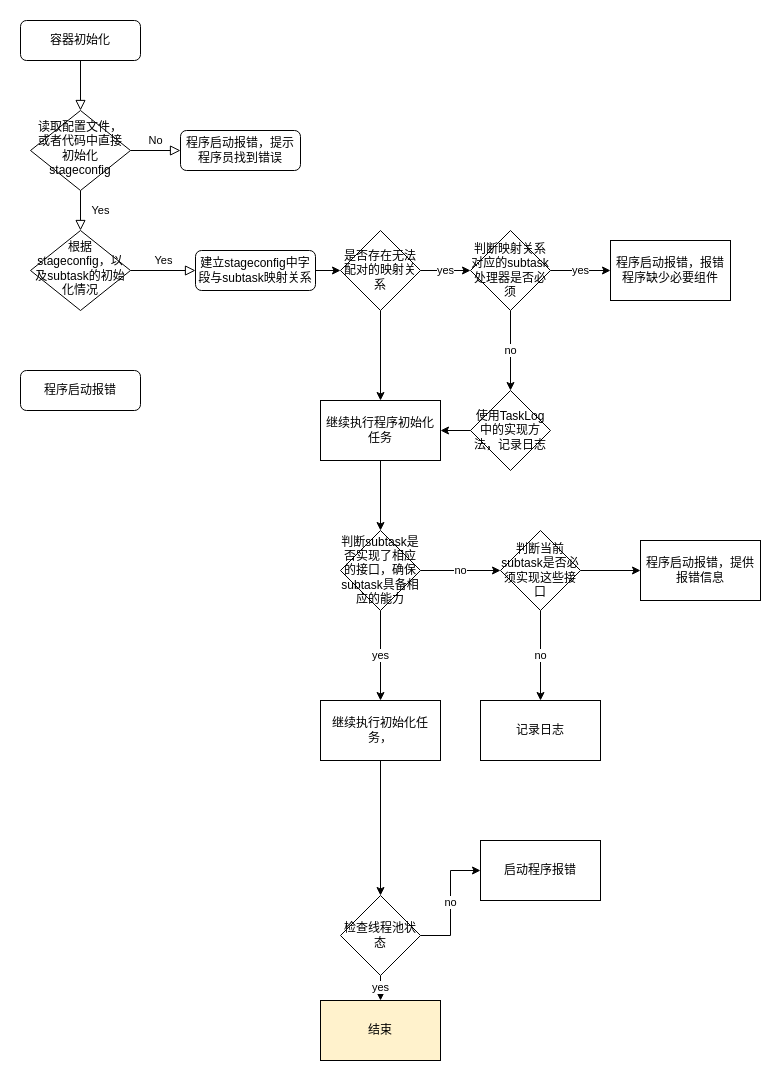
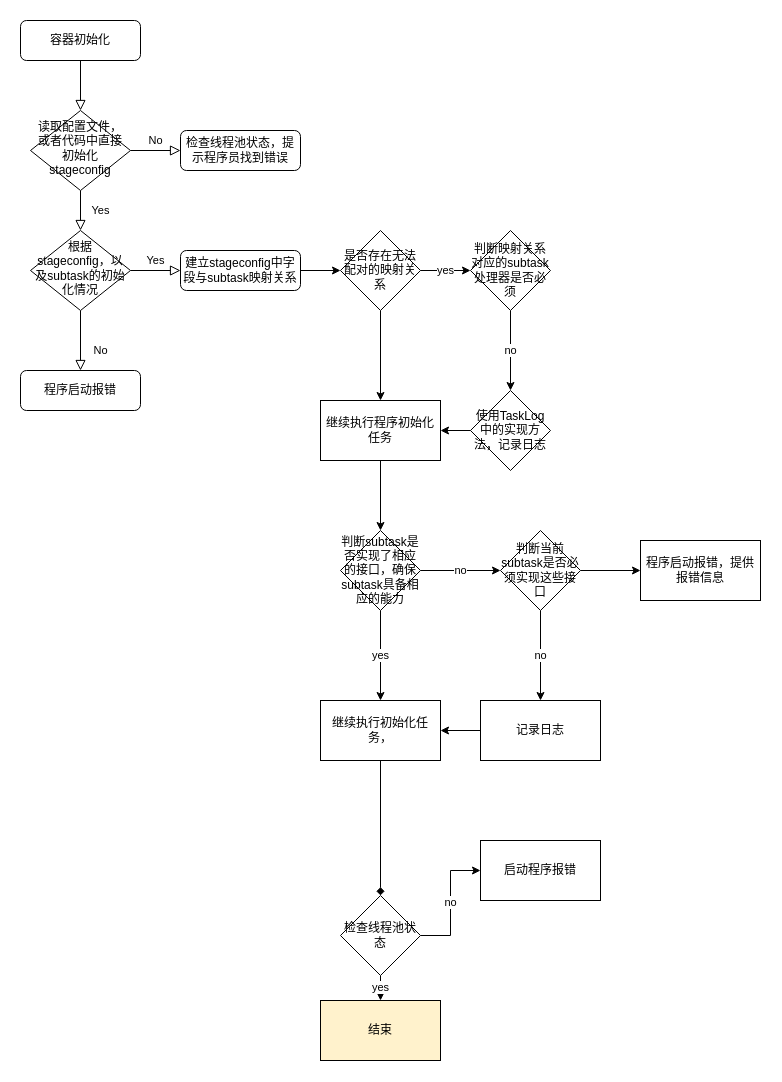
(241, 151) -> (241, 151)
(256, 271) -> (241, 271)
(577, 271) -> none
(671, 271) -> none
none -> (81, 335)
none -> (464, 731)
(381, 887) -> (381, 887)
